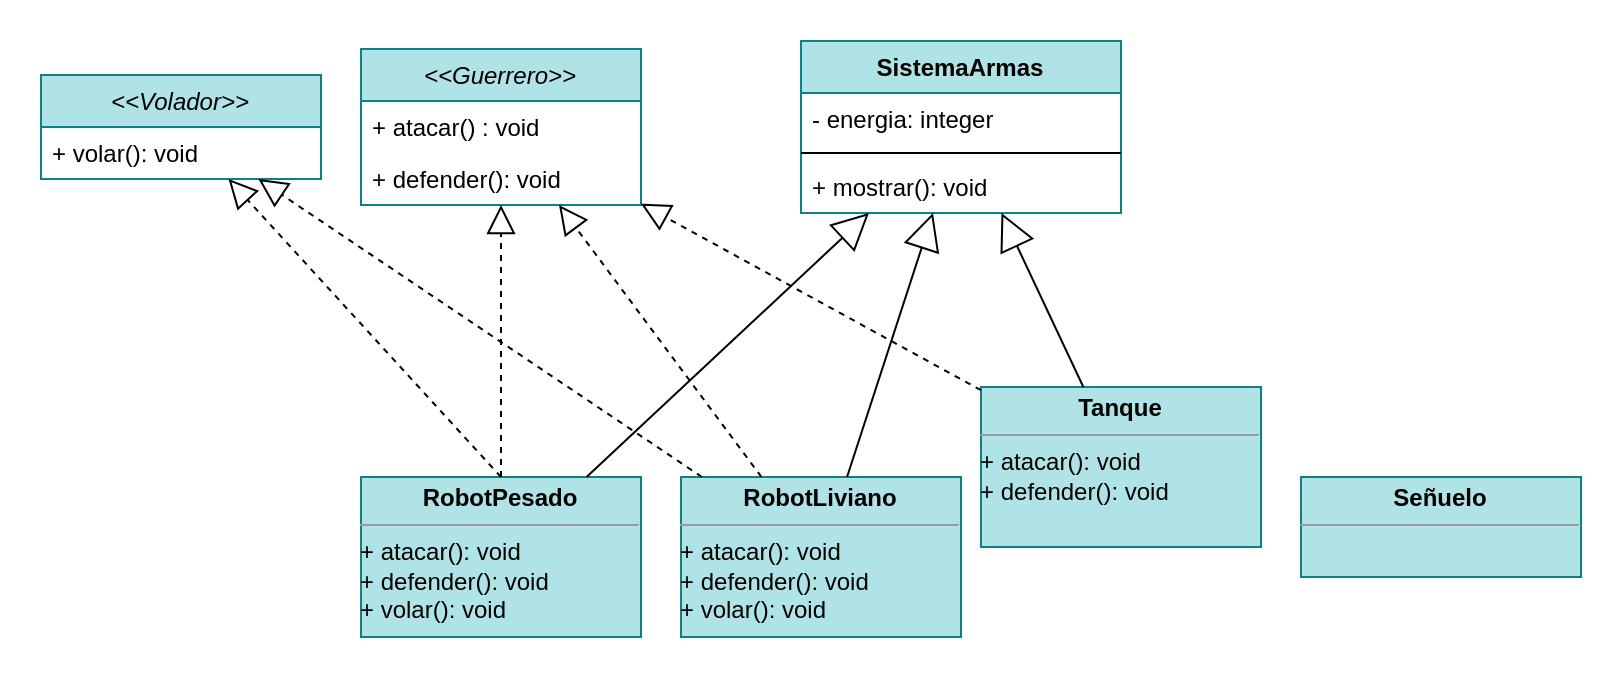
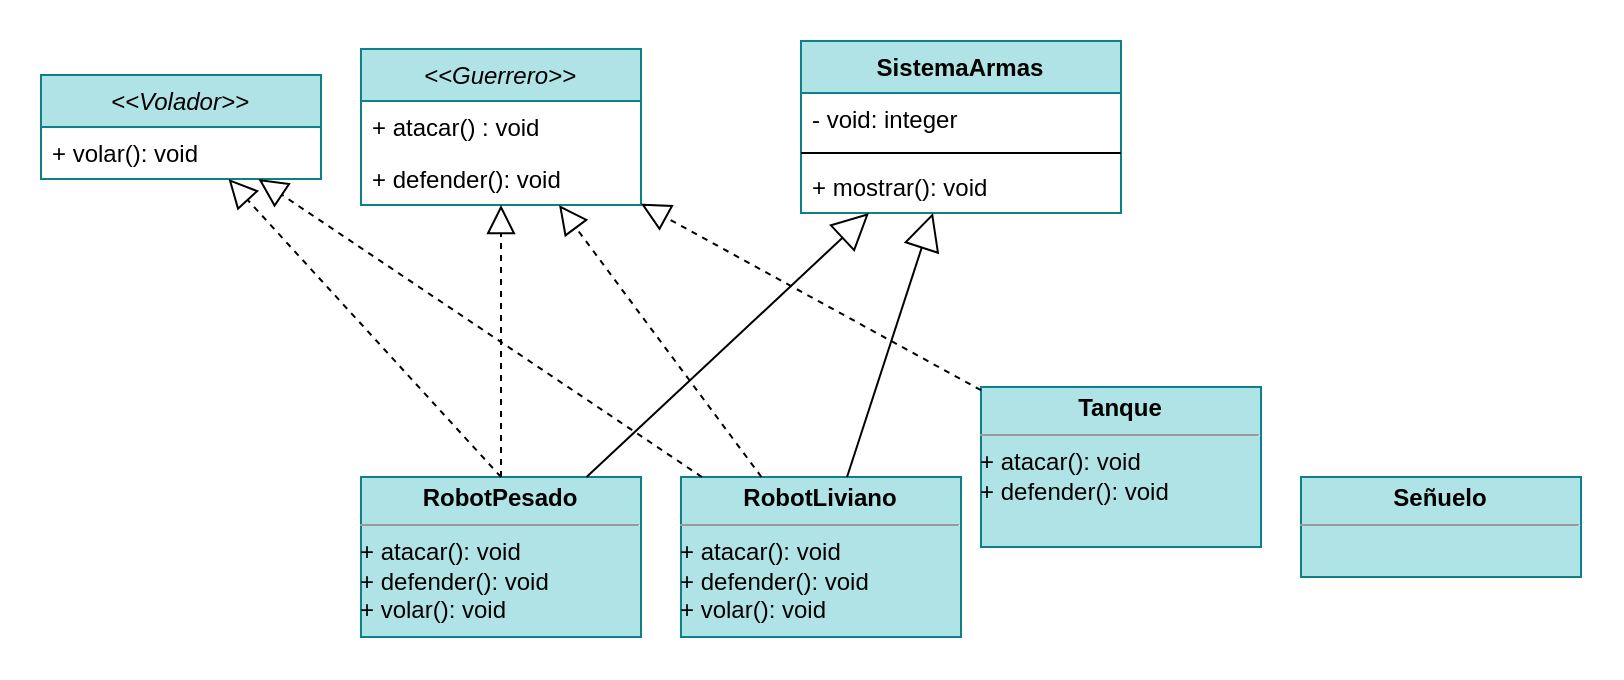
(917, 120) -> (897, 120)
(1050, 316) -> none
